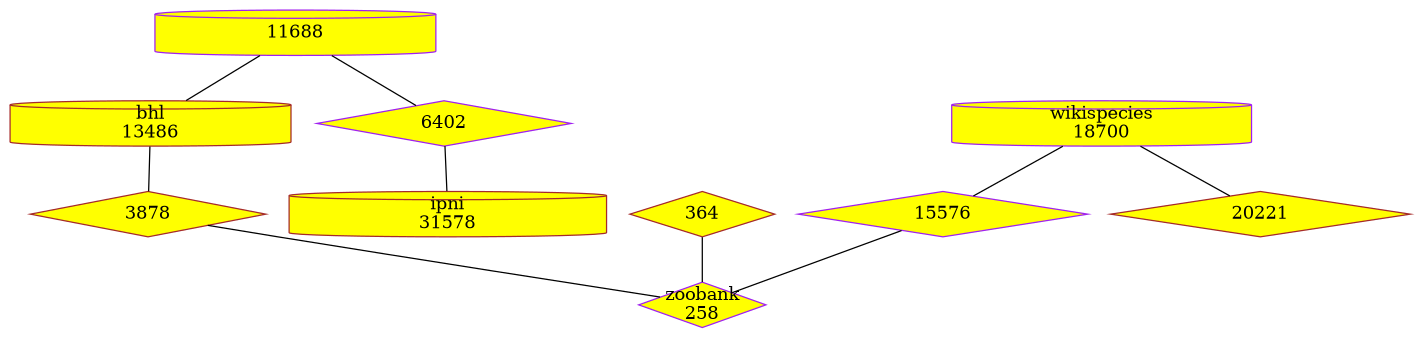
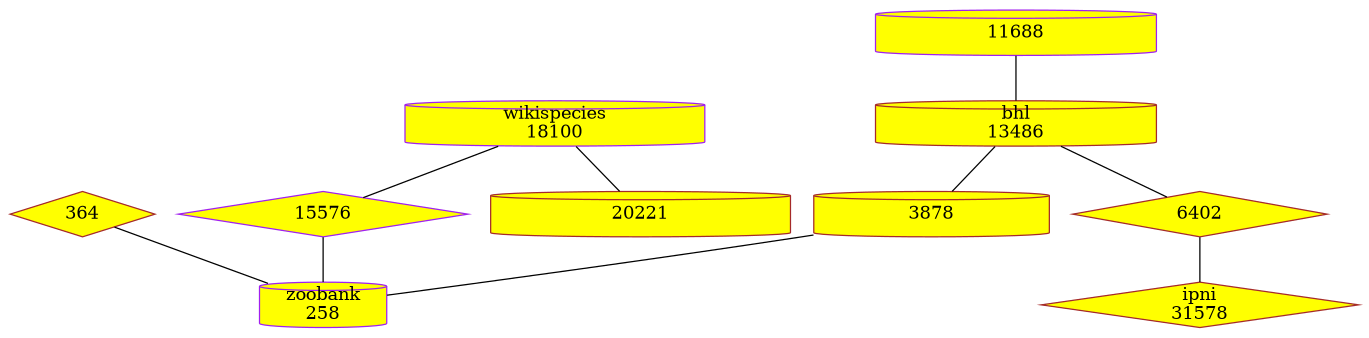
(374, 81) -> (1114, 172)
(444, 123) -> (1200, 214)
(1102, 123) -> (555, 123)
(148, 214) -> (932, 214)
(448, 214) -> (1200, 305)
(1260, 214) -> (641, 214)
(702, 305) -> (323, 305)
